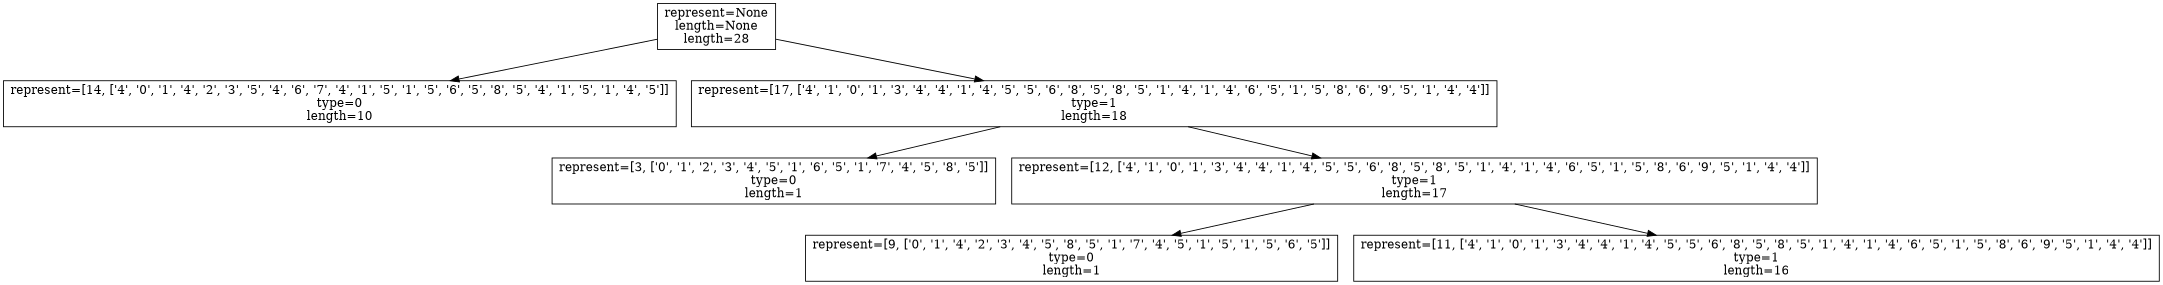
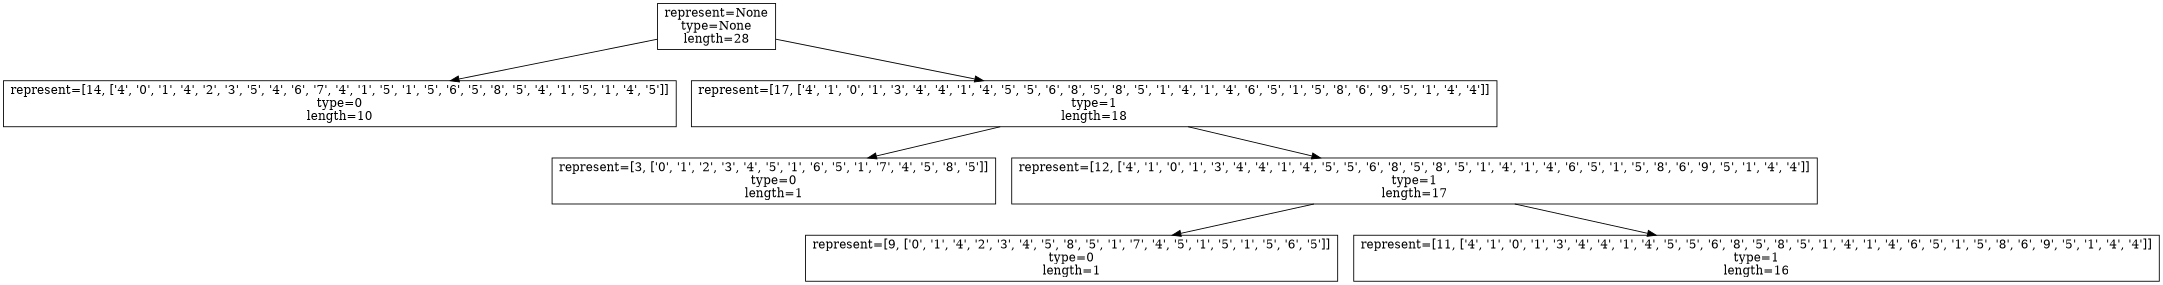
(717, 26) -> (717, 26)
